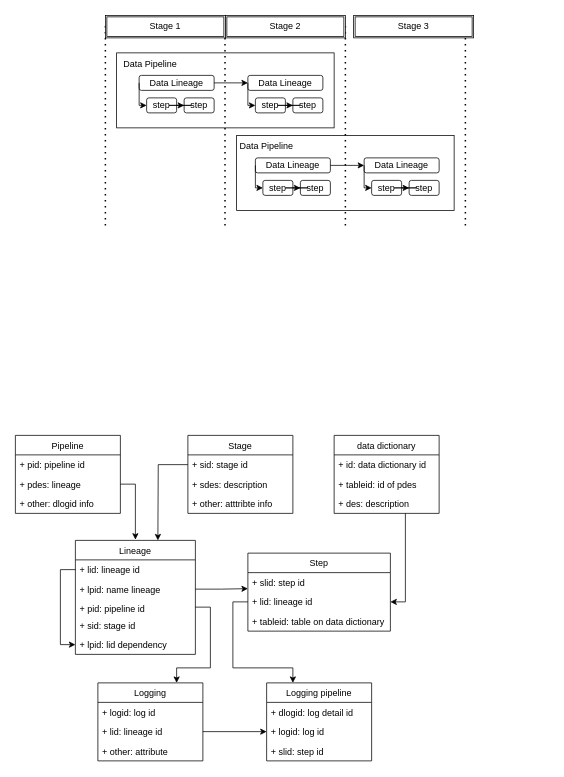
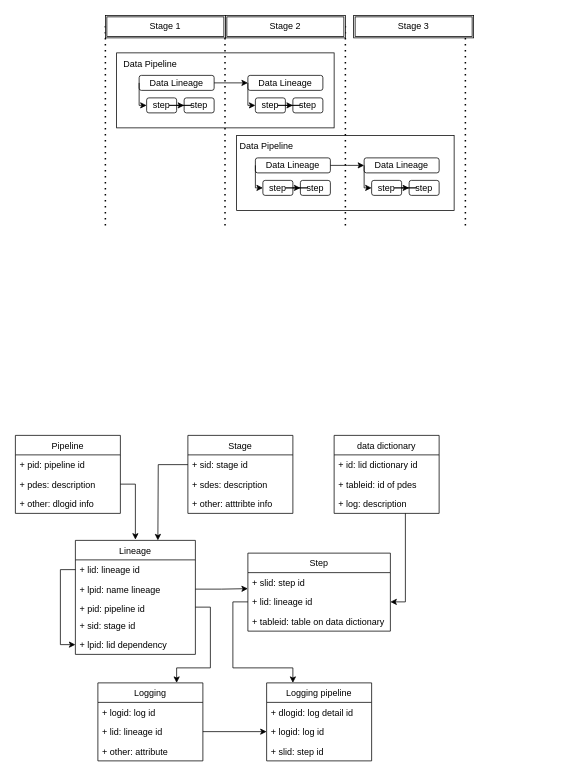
(388, 465) -> (383, 465)
(51, 485) -> (62, 485)
(378, 504) -> (377, 504)
